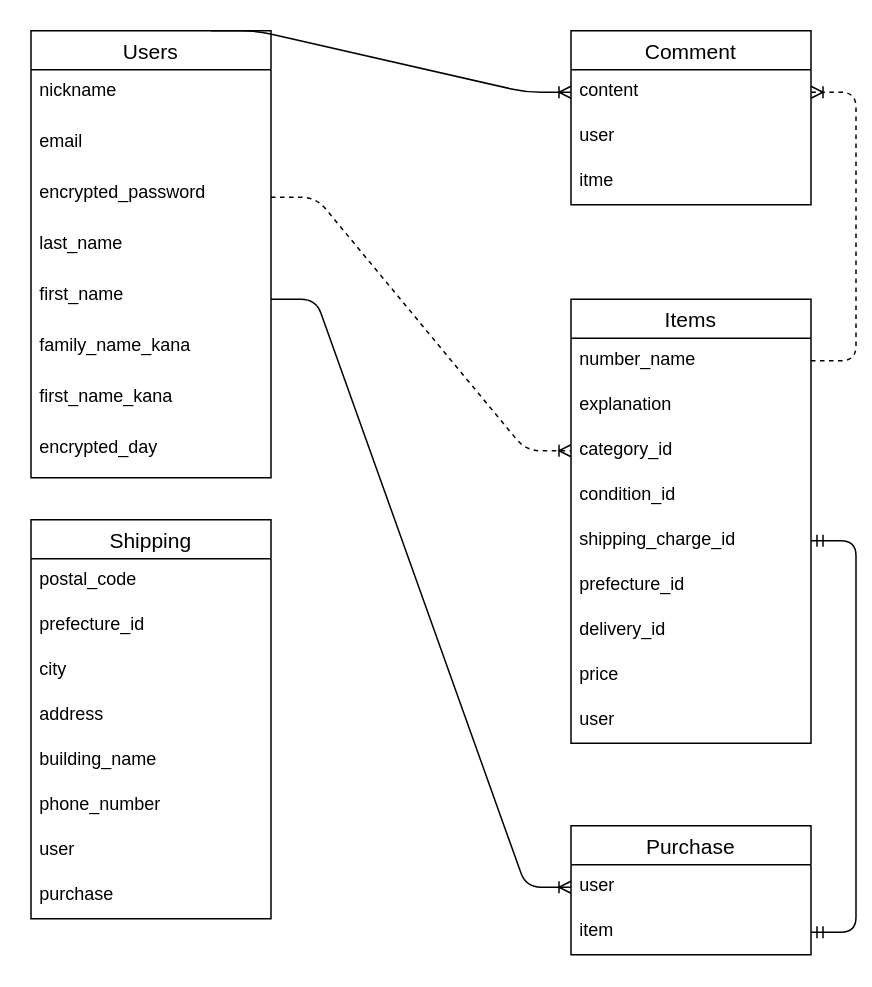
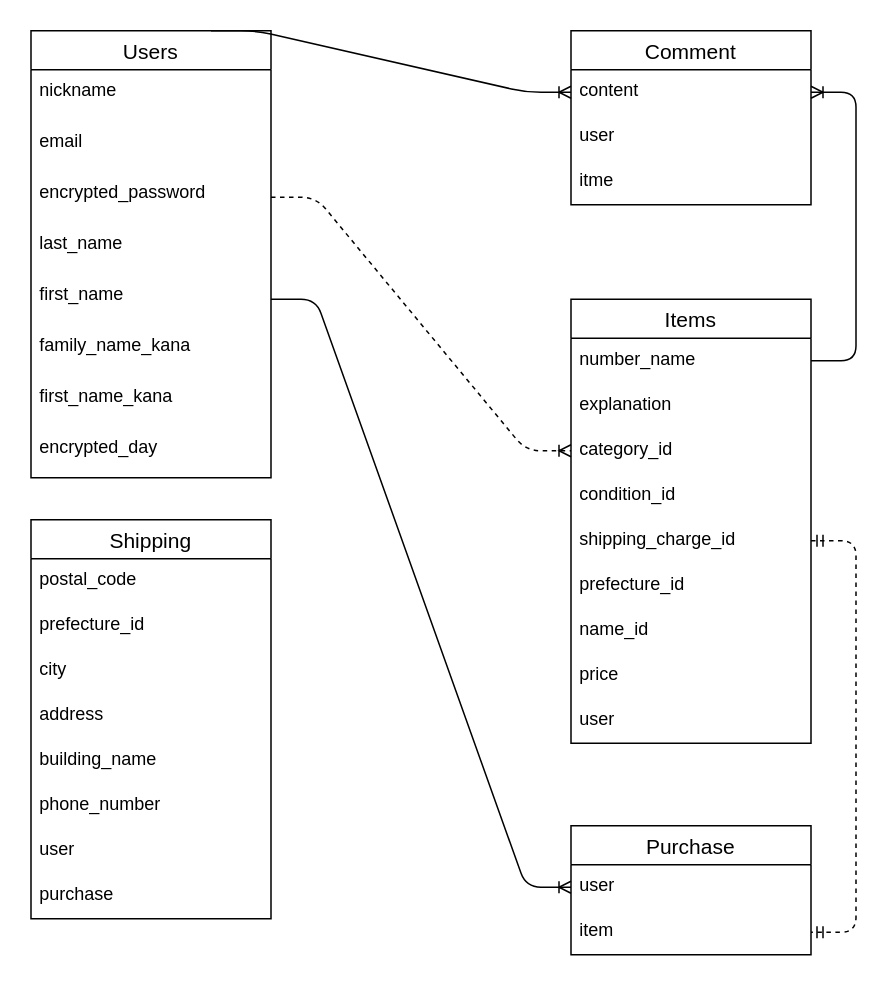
(856, 228) -> (856, 228)
(627, 629) -> (612, 629)
(856, 738) -> (856, 738)
